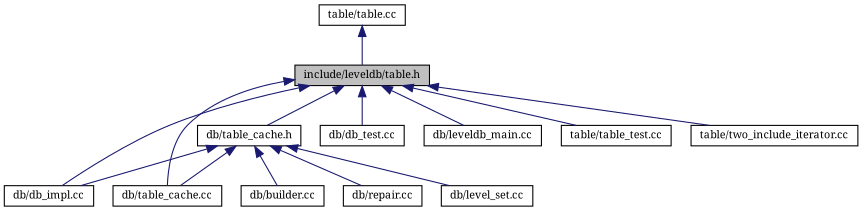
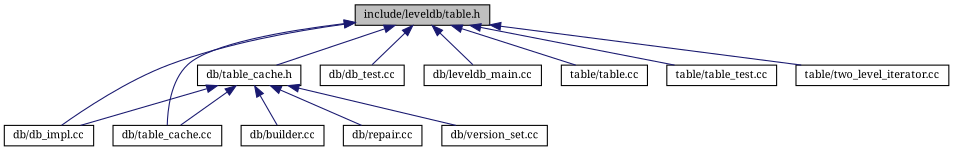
(362, 51) -> (519, 47)
(774, 136) -> (872, 75)
(487, 196) -> (495, 136)
